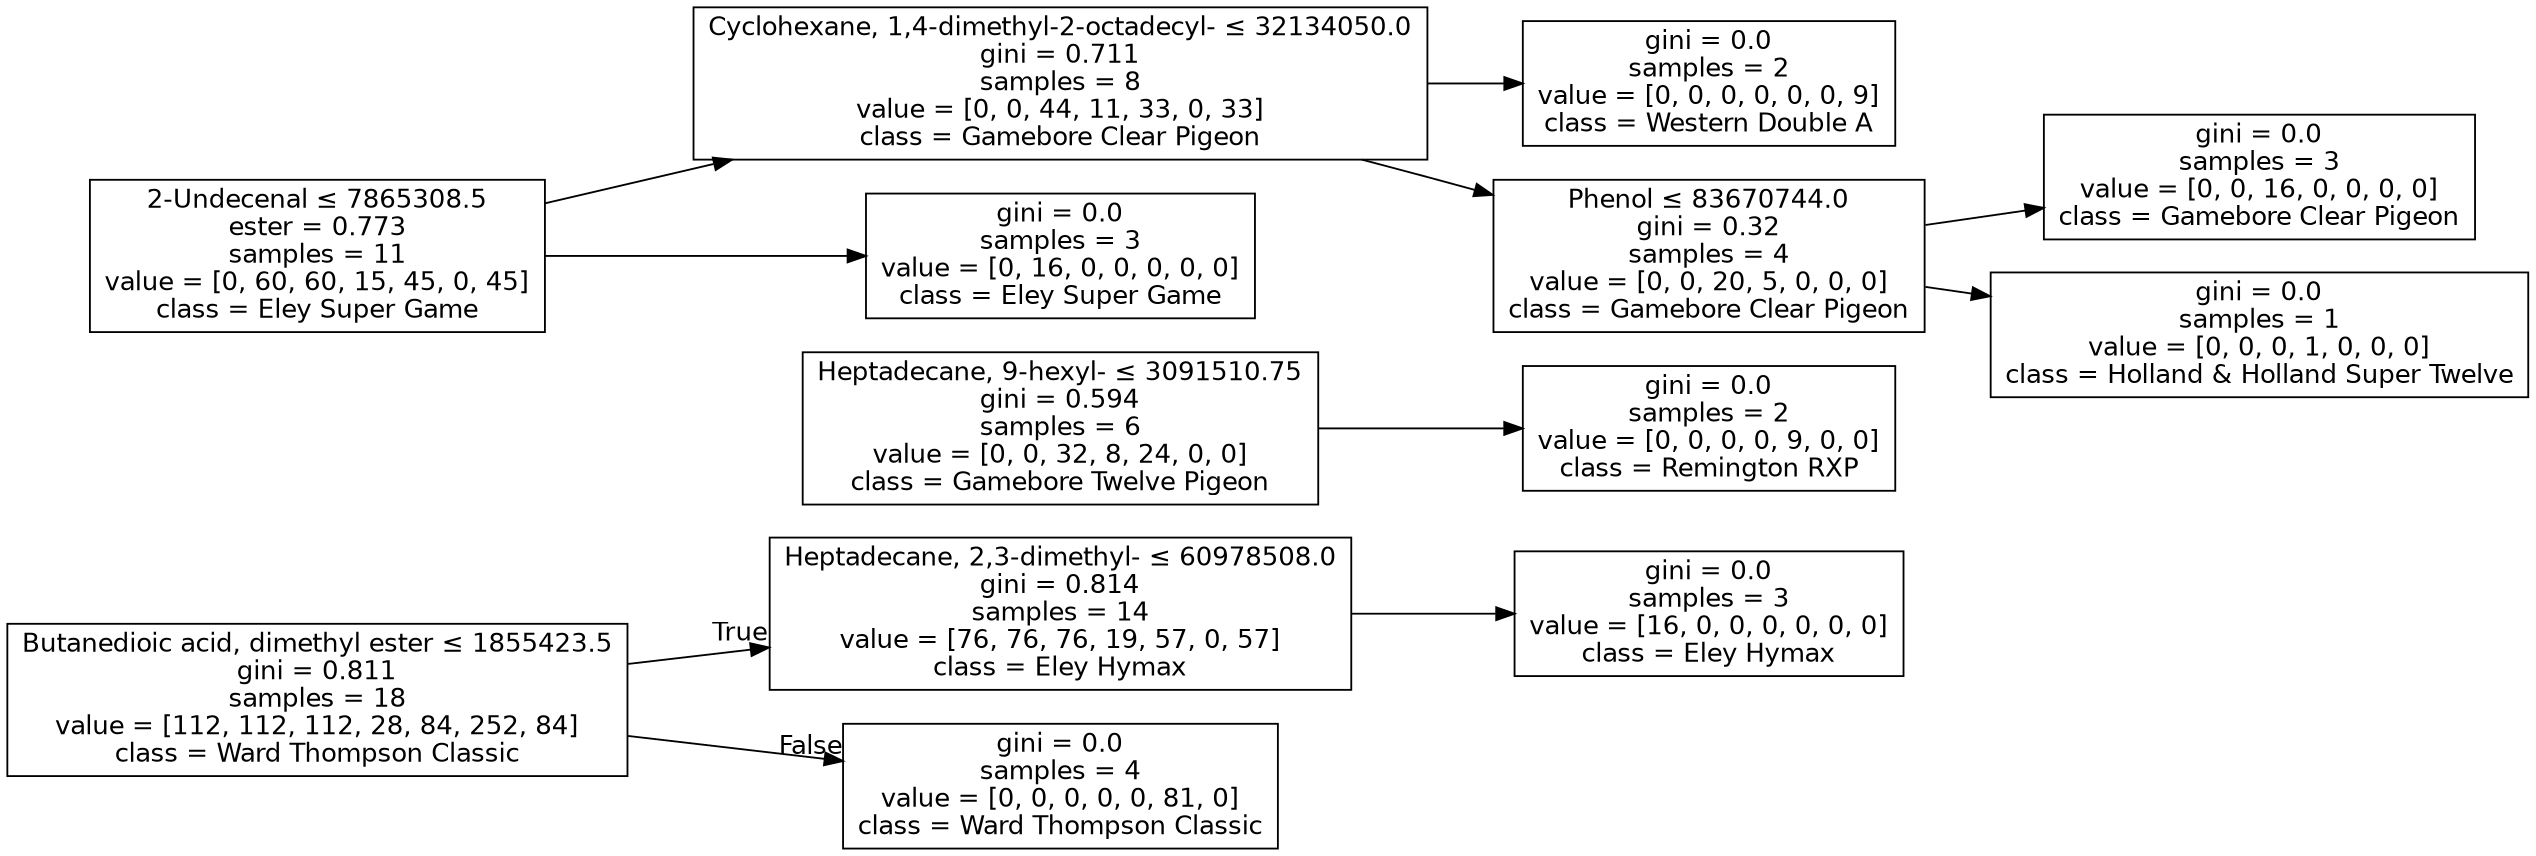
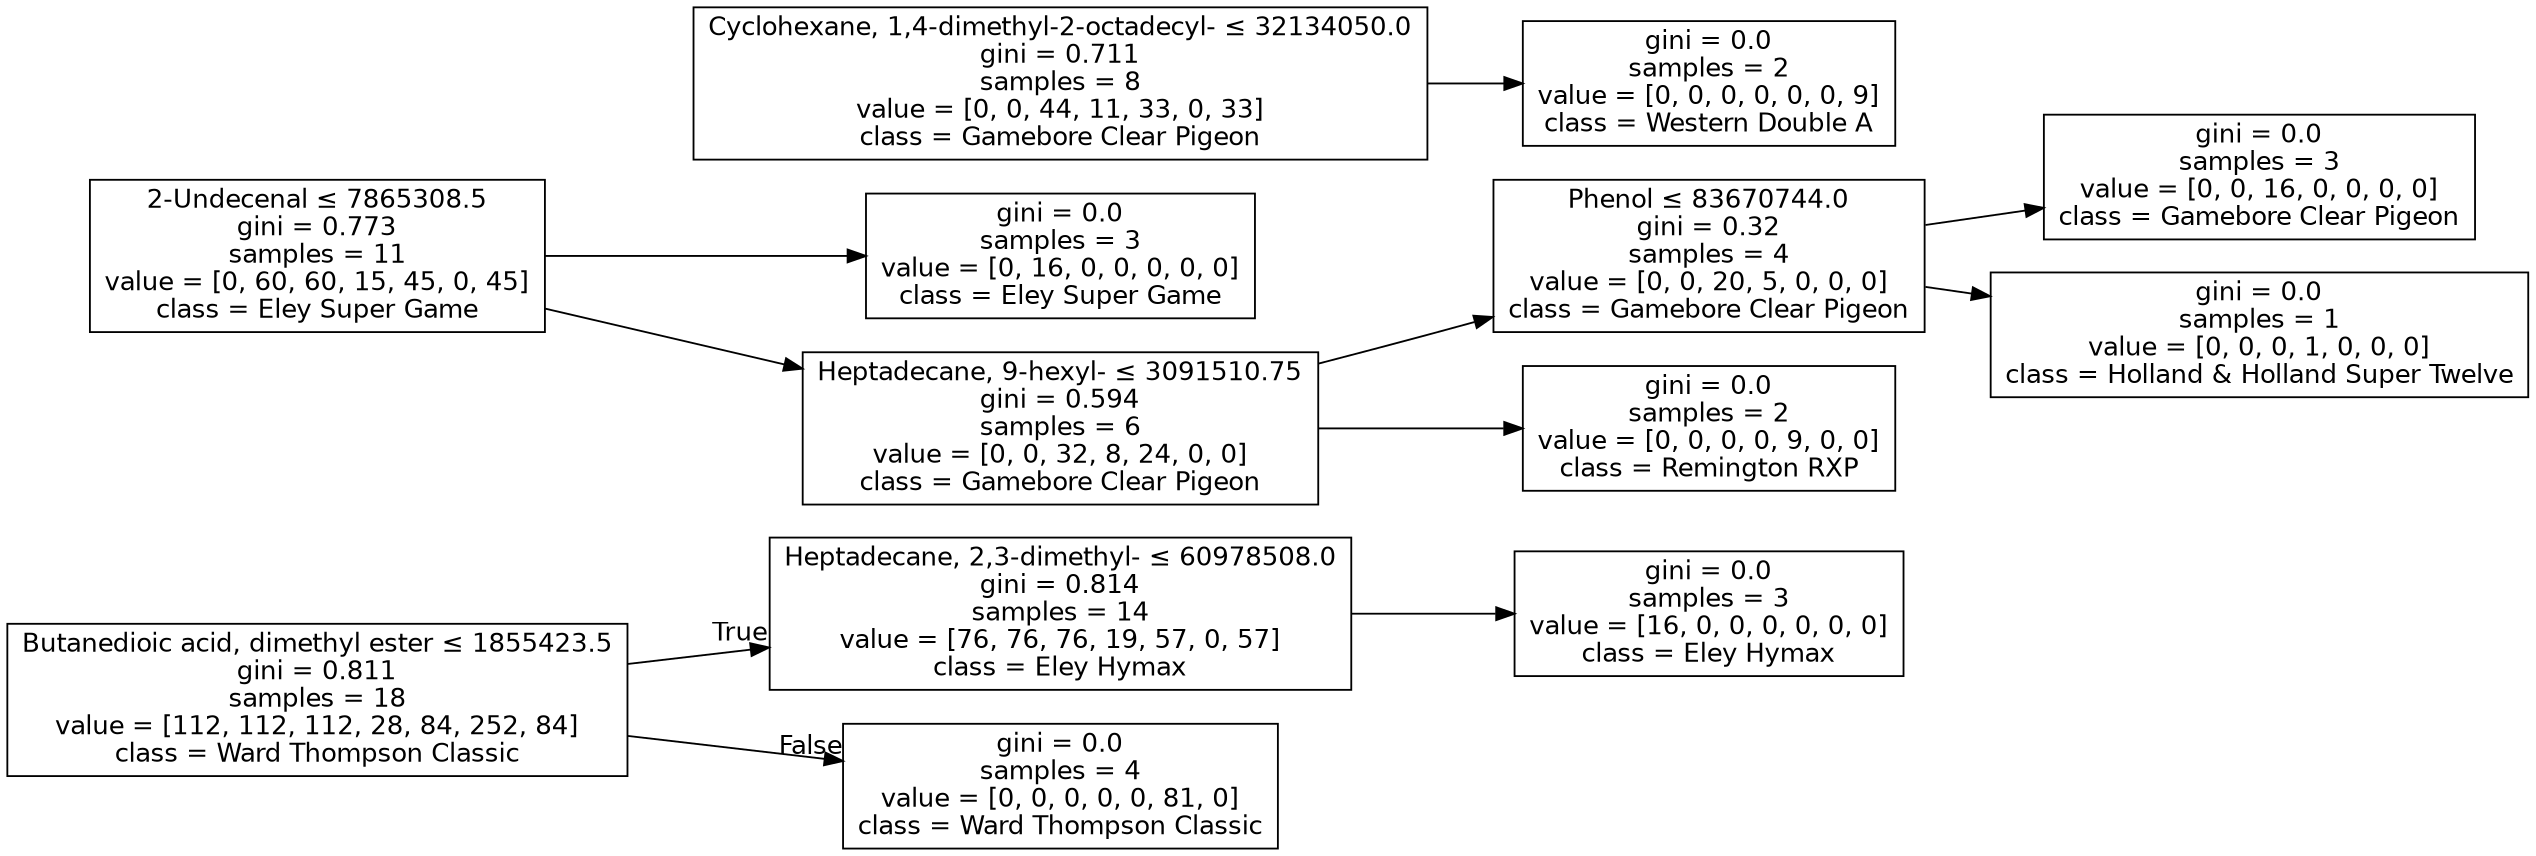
(1418, 175) -> (1397, 343)
(629, 184) -> (665, 337)
(317, 228) -> (317, 228)
(1060, 483) -> (1060, 483)
